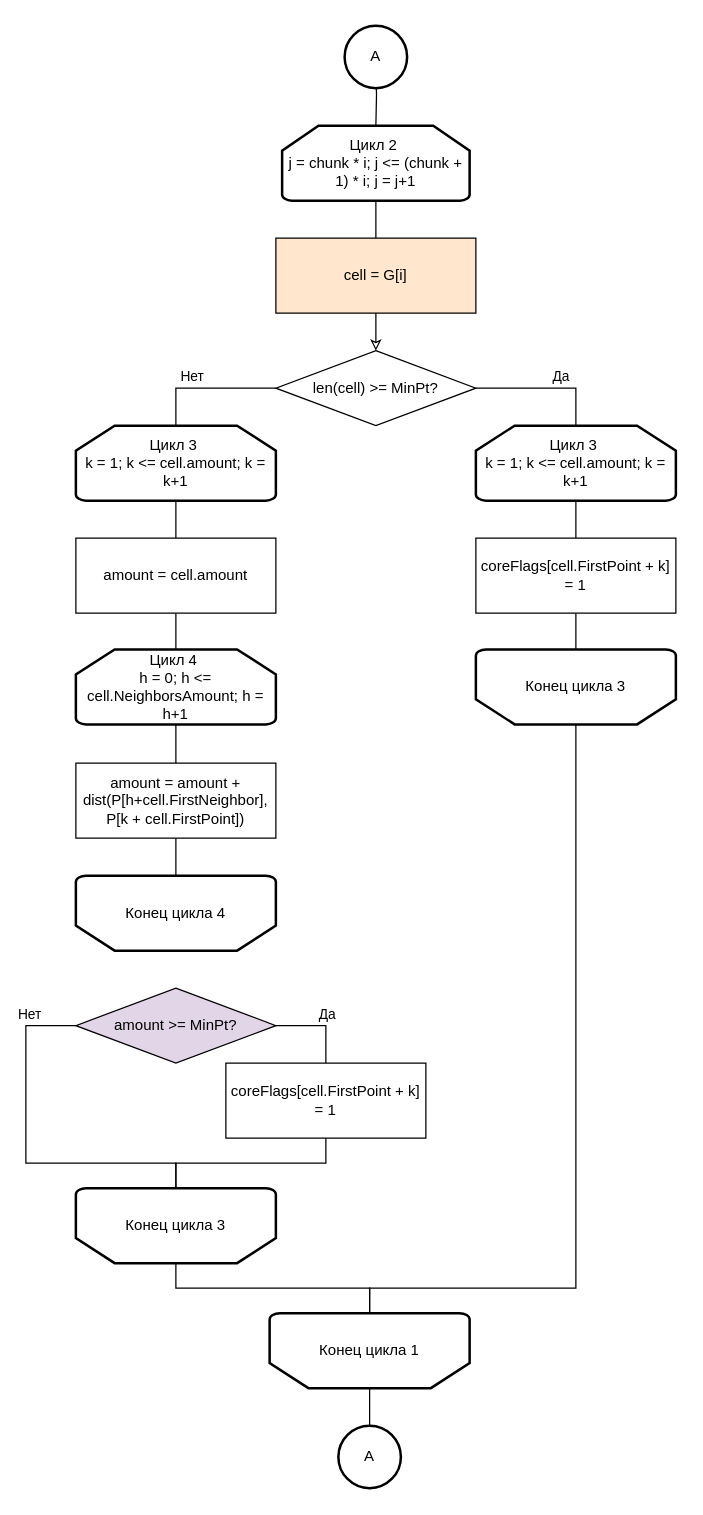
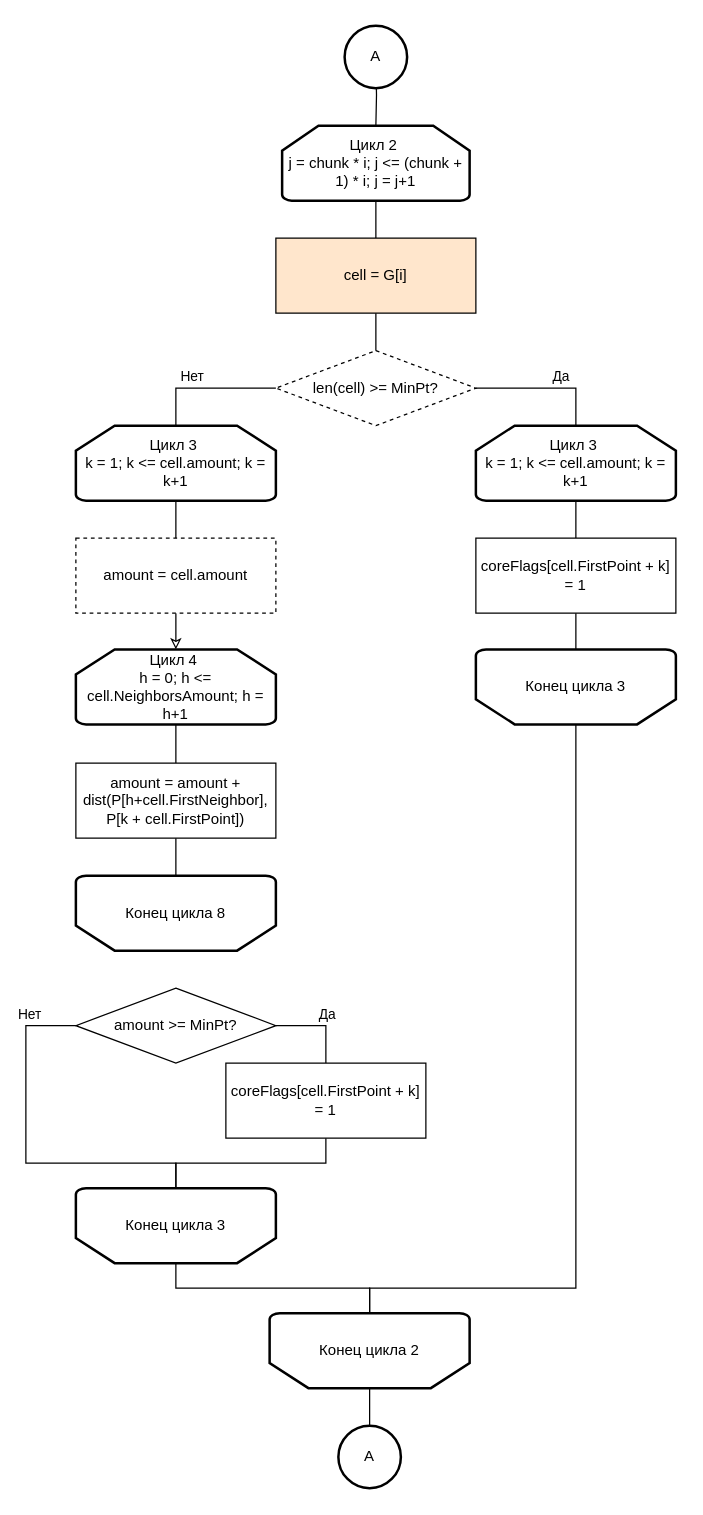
(376, 341) -> (376, 345)
(376, 388) -> (376, 388)
(176, 576) -> (176, 576)
(176, 642) -> (176, 639)
(176, 913) -> (176, 913)
(176, 1026) -> (176, 1026)
(369, 1351) -> (369, 1351)
